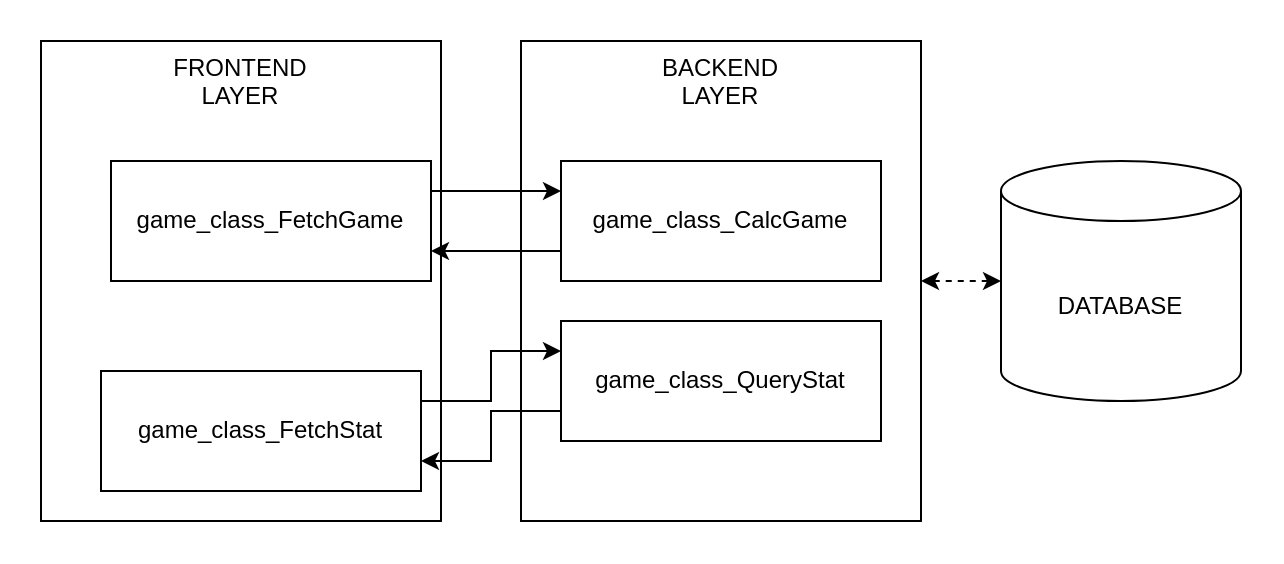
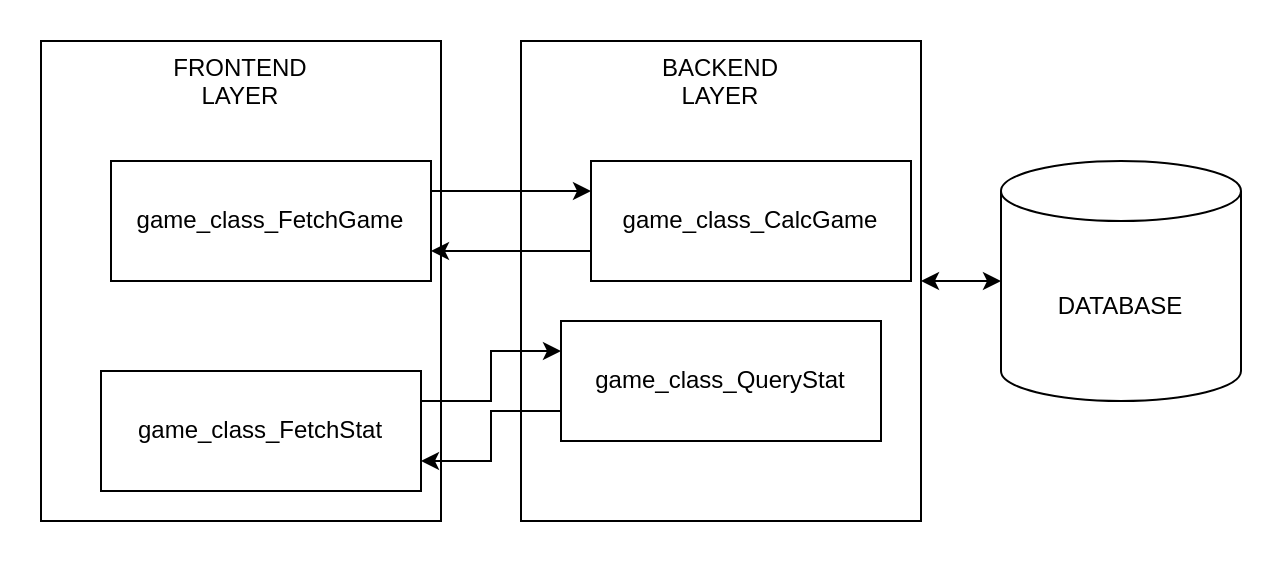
(721, 221) -> (751, 221)
(959, 281) -> (959, 281)
